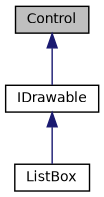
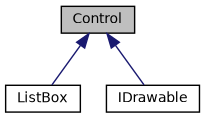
(52, 146) -> (66, 65)
